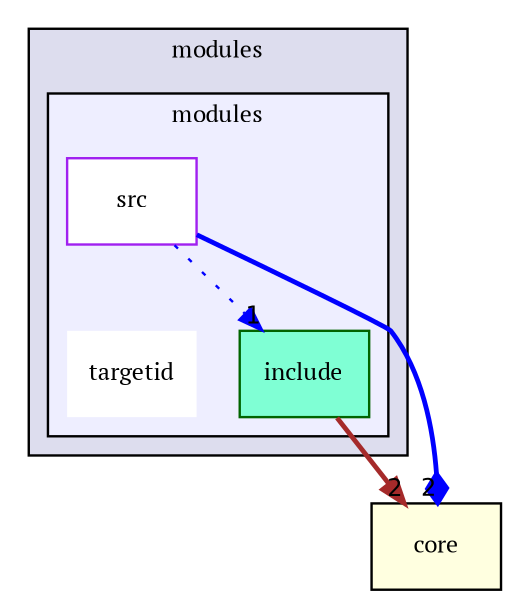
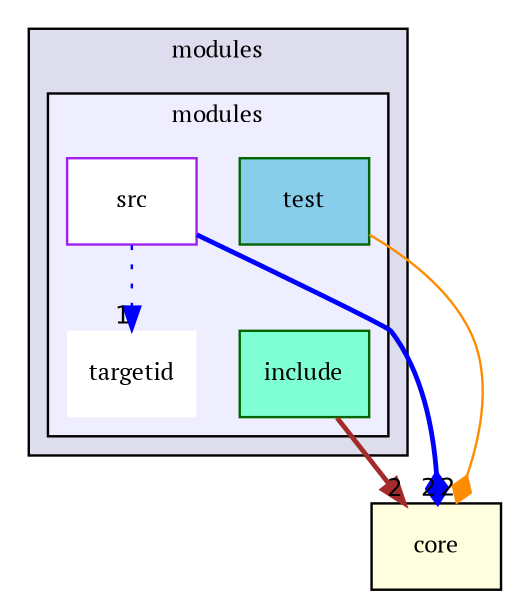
none -> (304, 201)
(210, 279) -> (132, 276)
